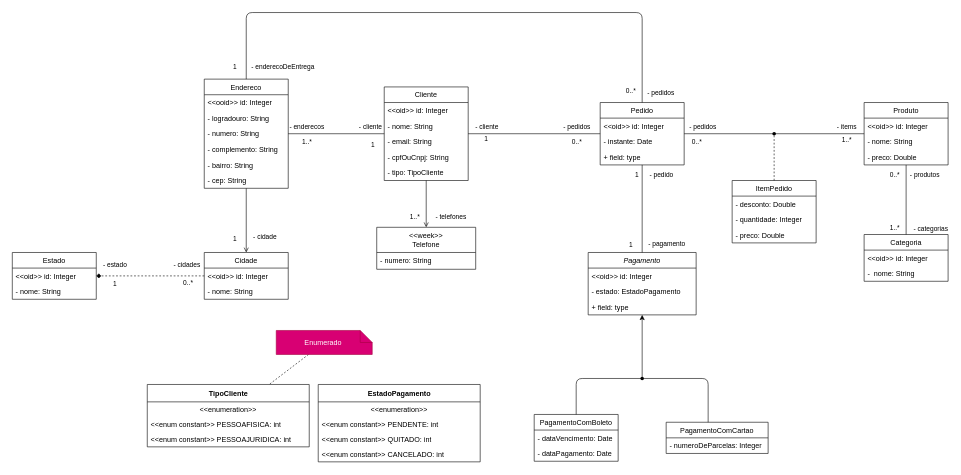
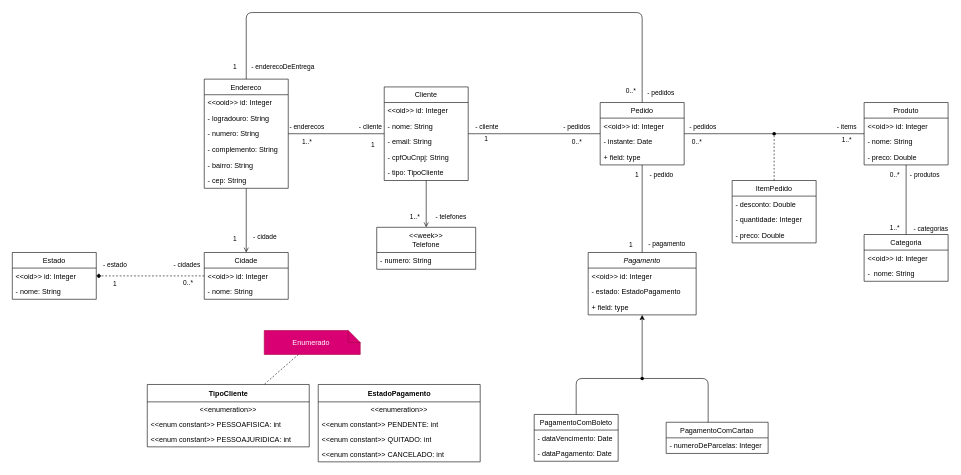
(324, 342) -> (312, 342)
